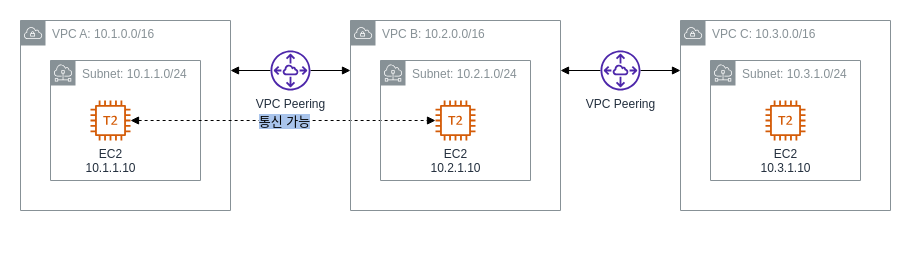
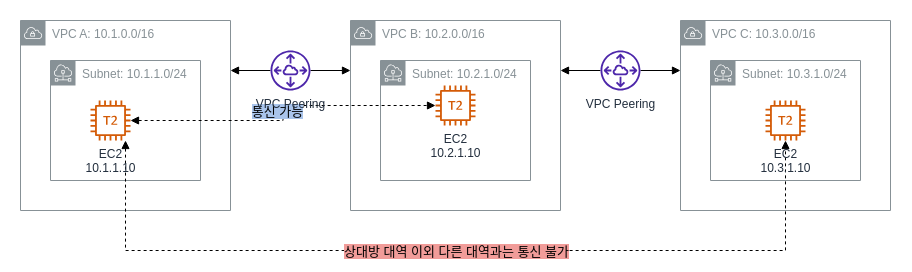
(456, 121) -> (456, 106)
none -> (456, 251)
